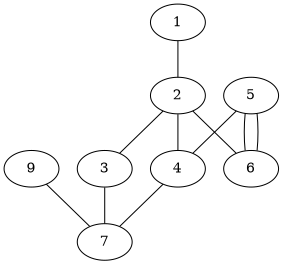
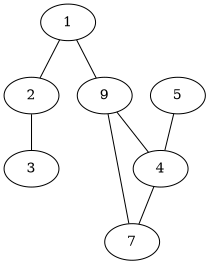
none -> (86, 59)
(178, 132) -> (133, 132)
(251, 169) -> none
(105, 205) -> none
